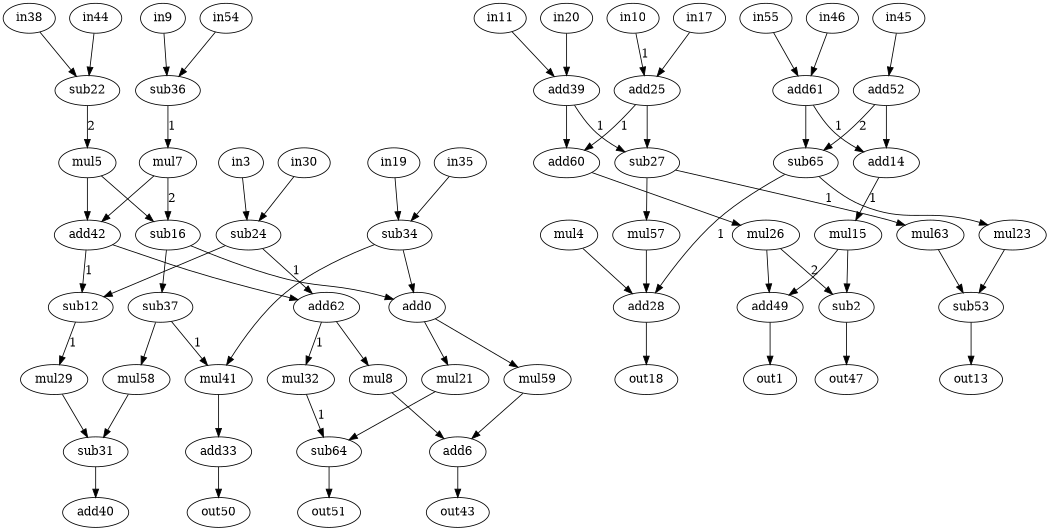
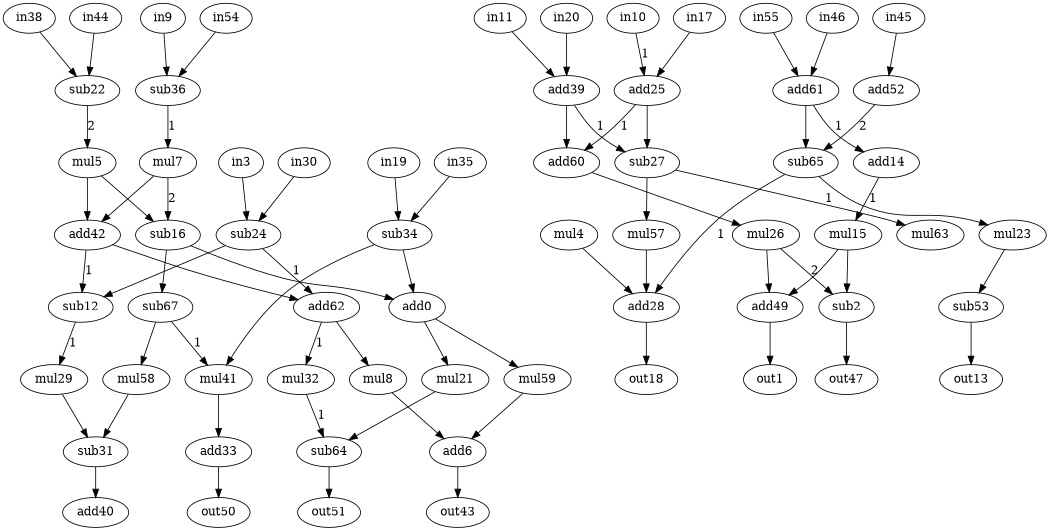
(886, 122) -> none
(949, 268) -> none
(160, 307) -> (160, 307)
